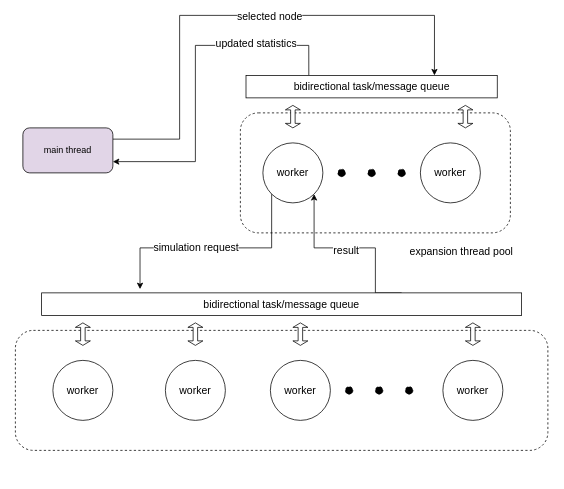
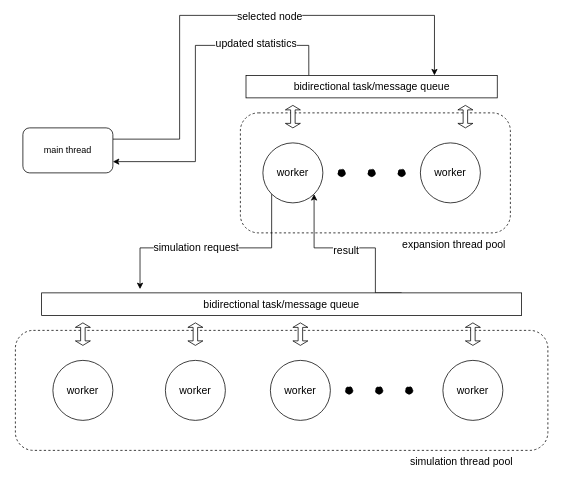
(68, 150) -> (68, 150)
(462, 252) -> (454, 244)
none -> (462, 462)
